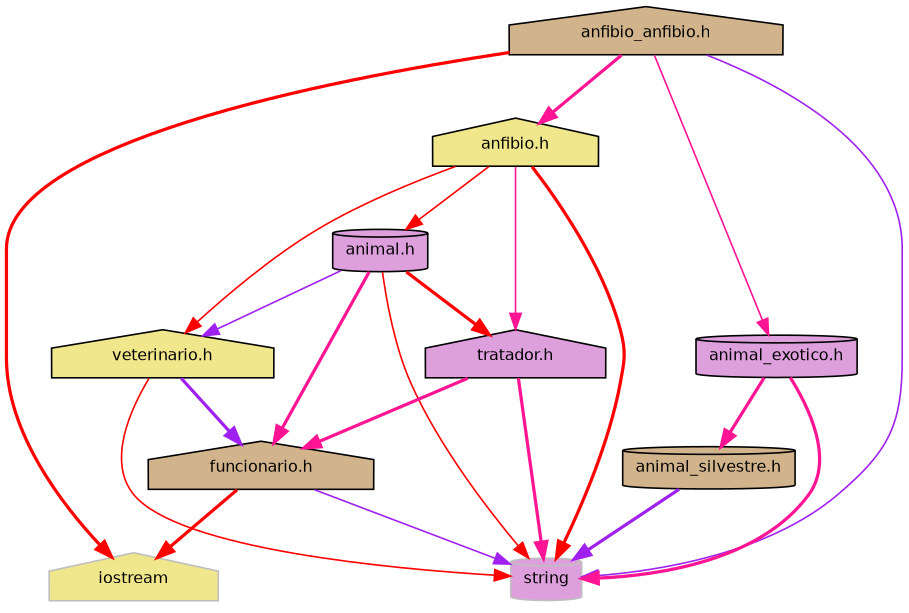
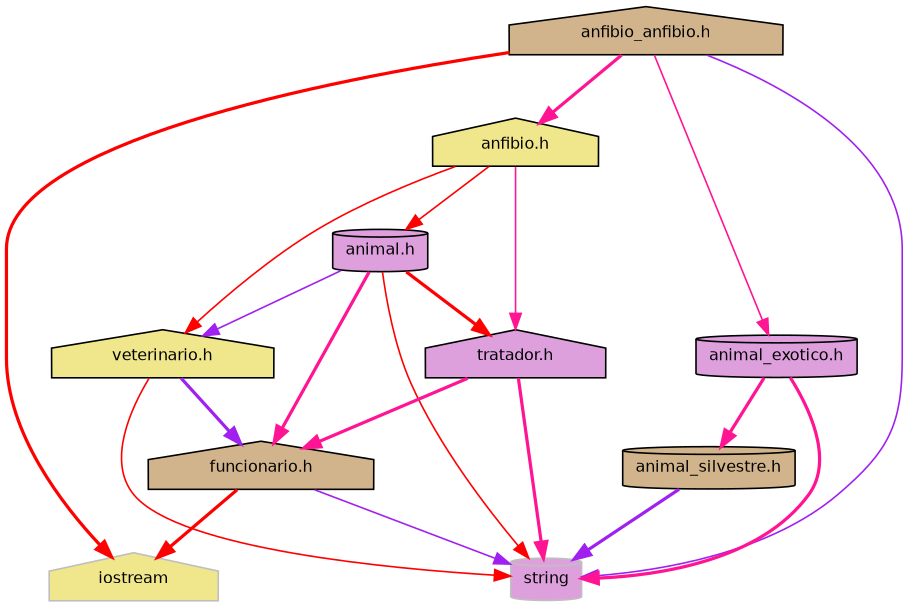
(624, 348) -> none
